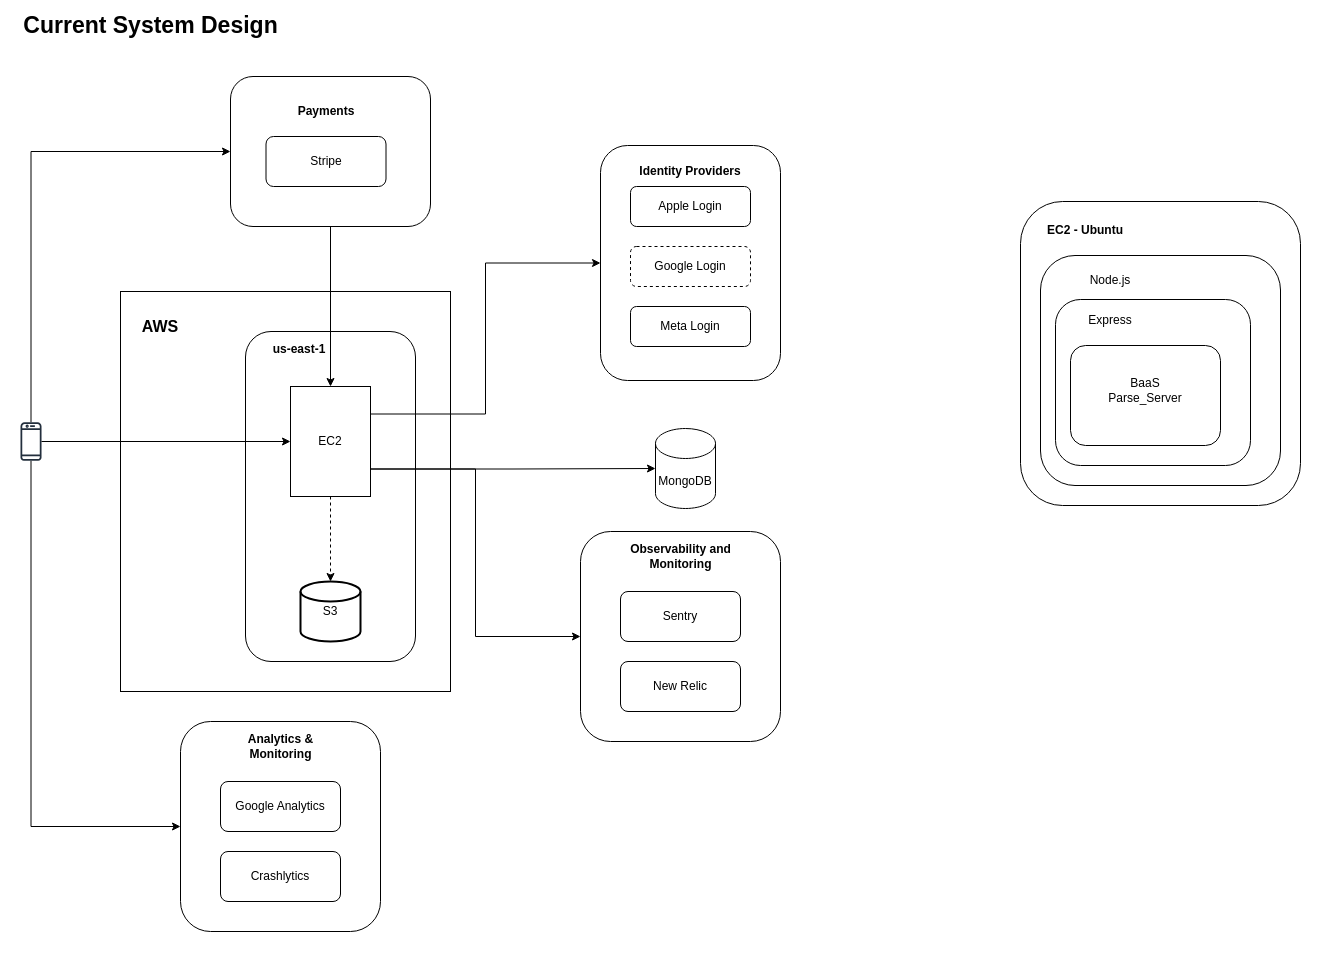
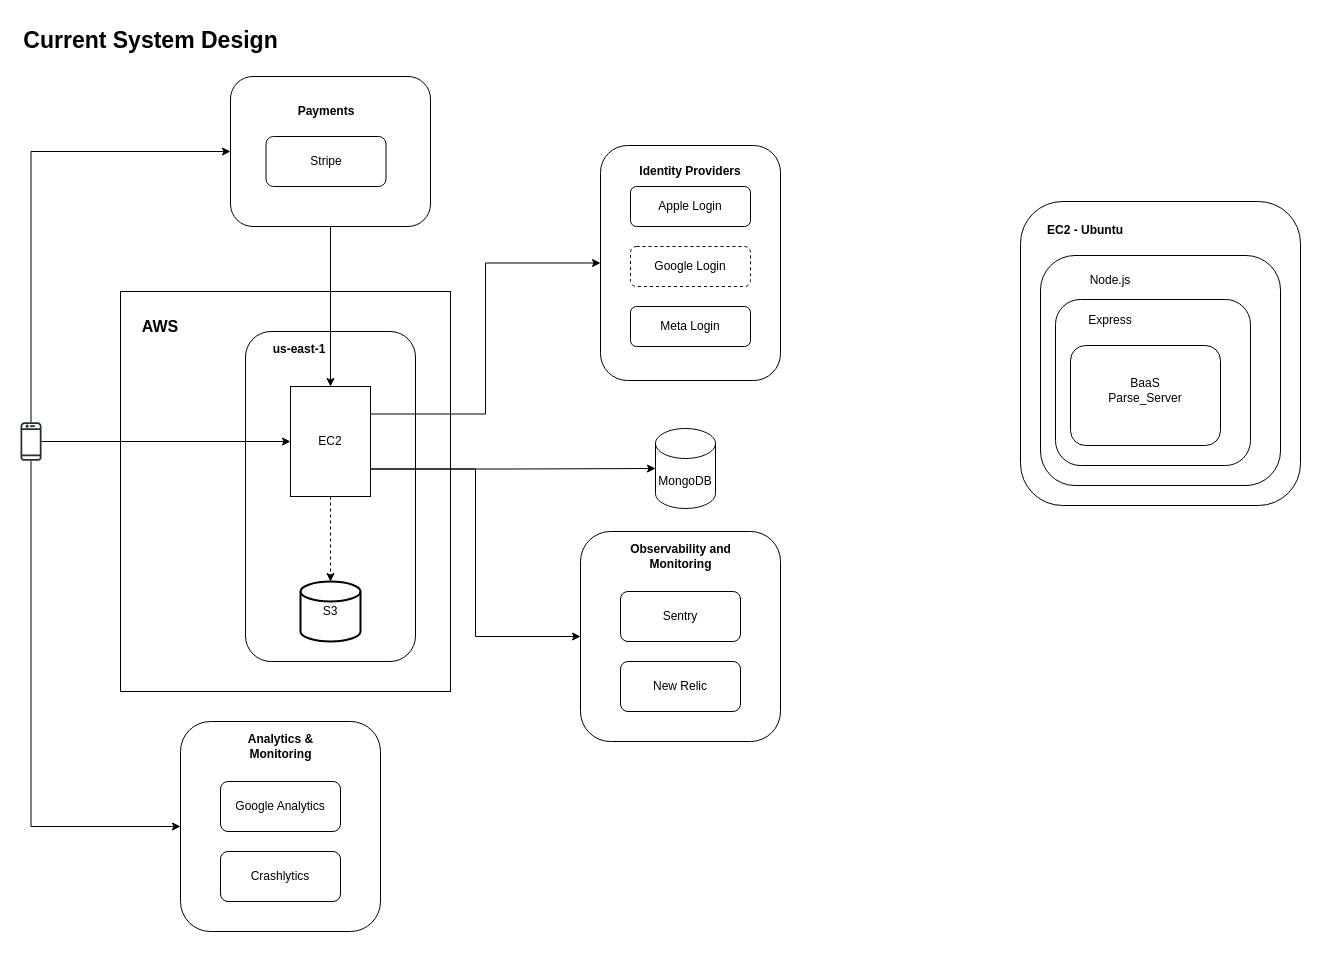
(151, 26) -> (151, 41)
